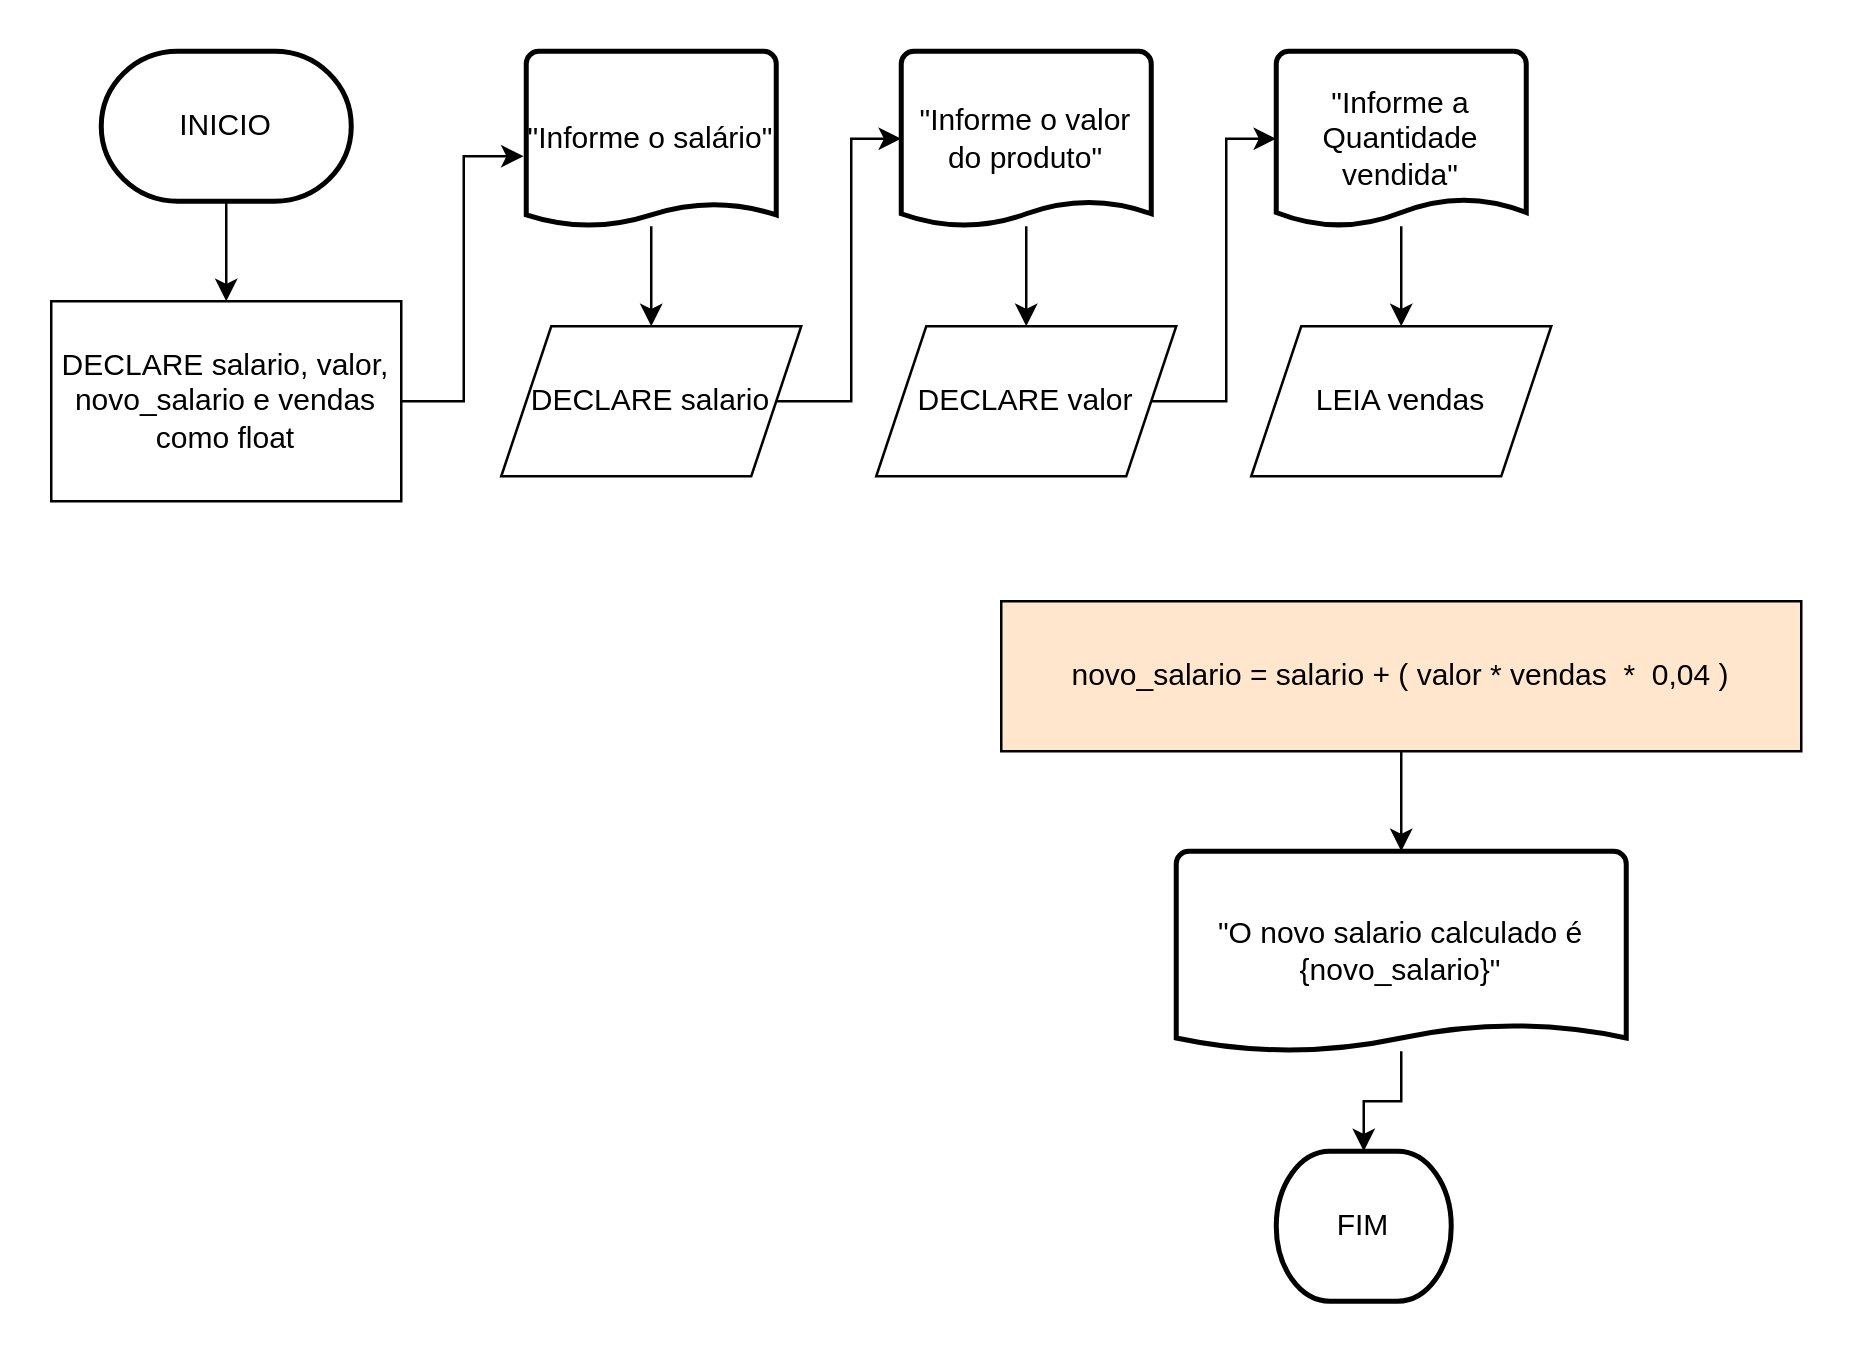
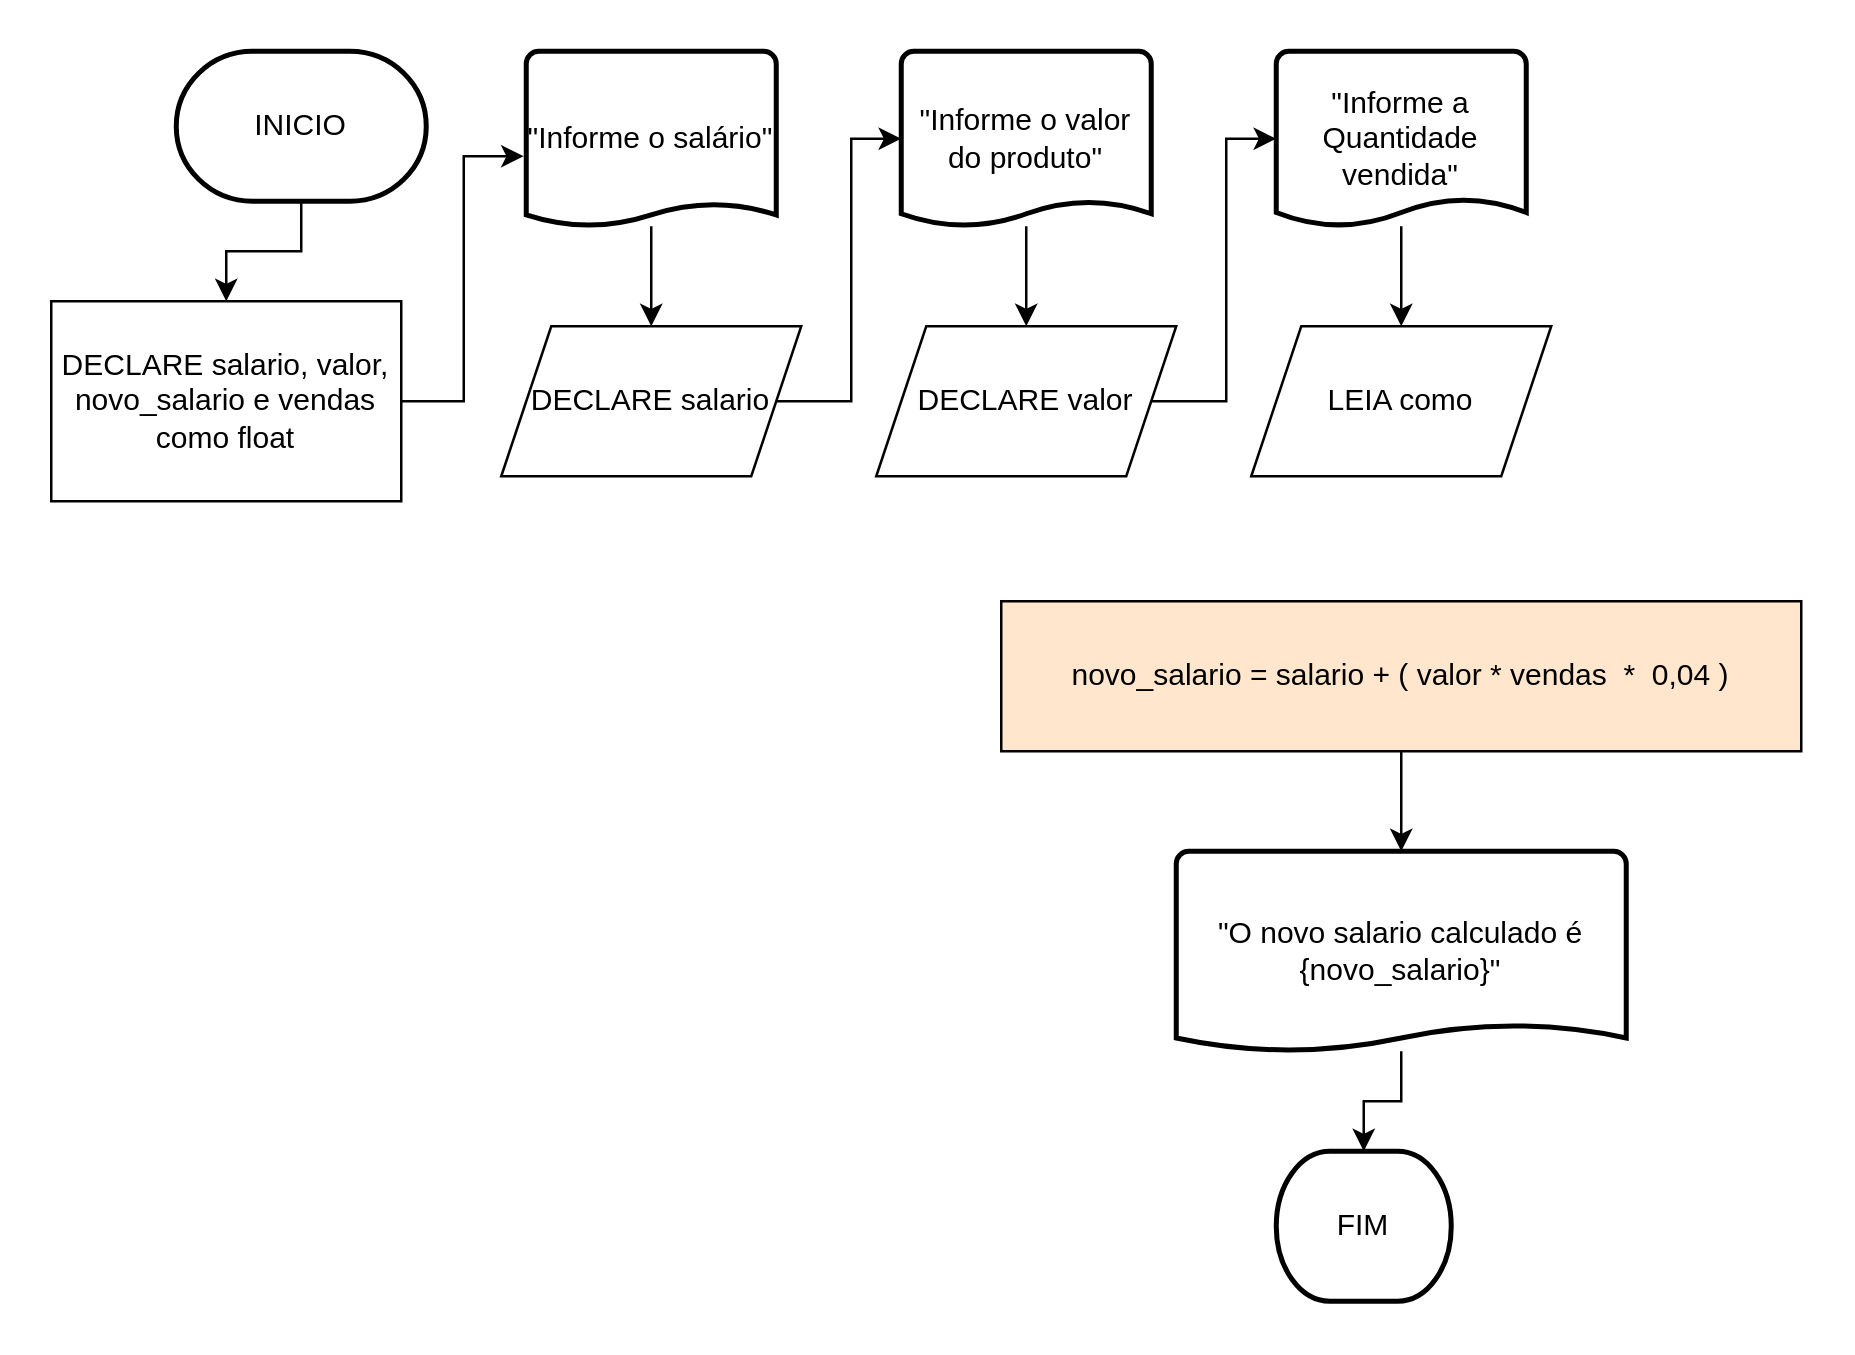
(226, 126) -> (301, 126)
(1401, 401) -> (1401, 401)
